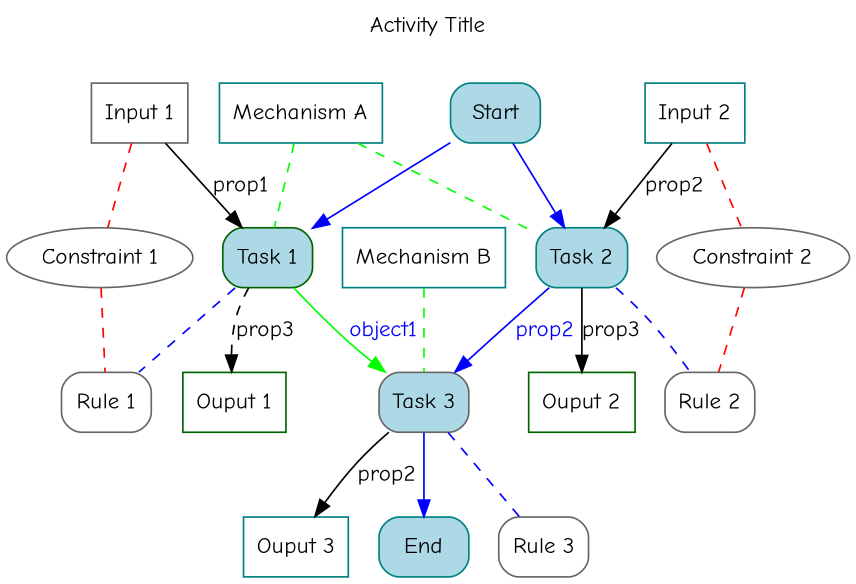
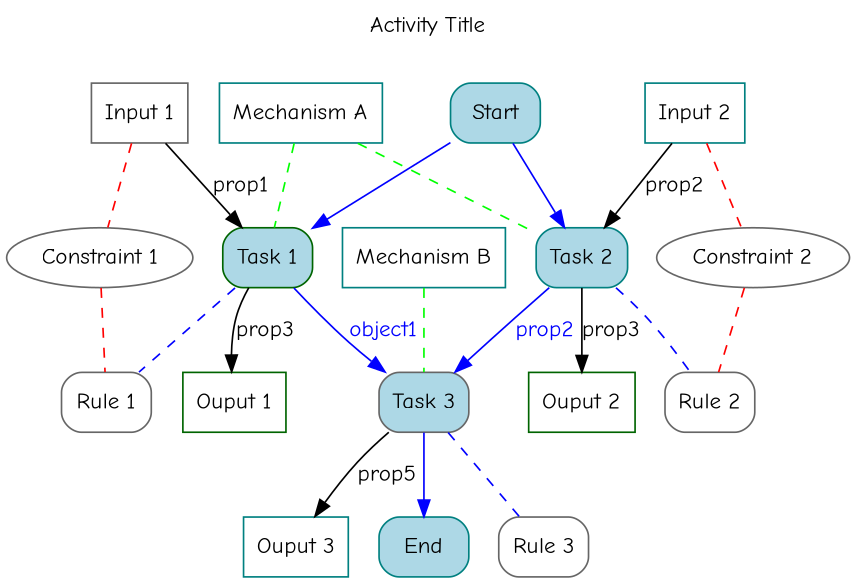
(235, 320) -> (235, 320)
(331, 326) -> (331, 326)
(387, 475) -> (387, 475)
